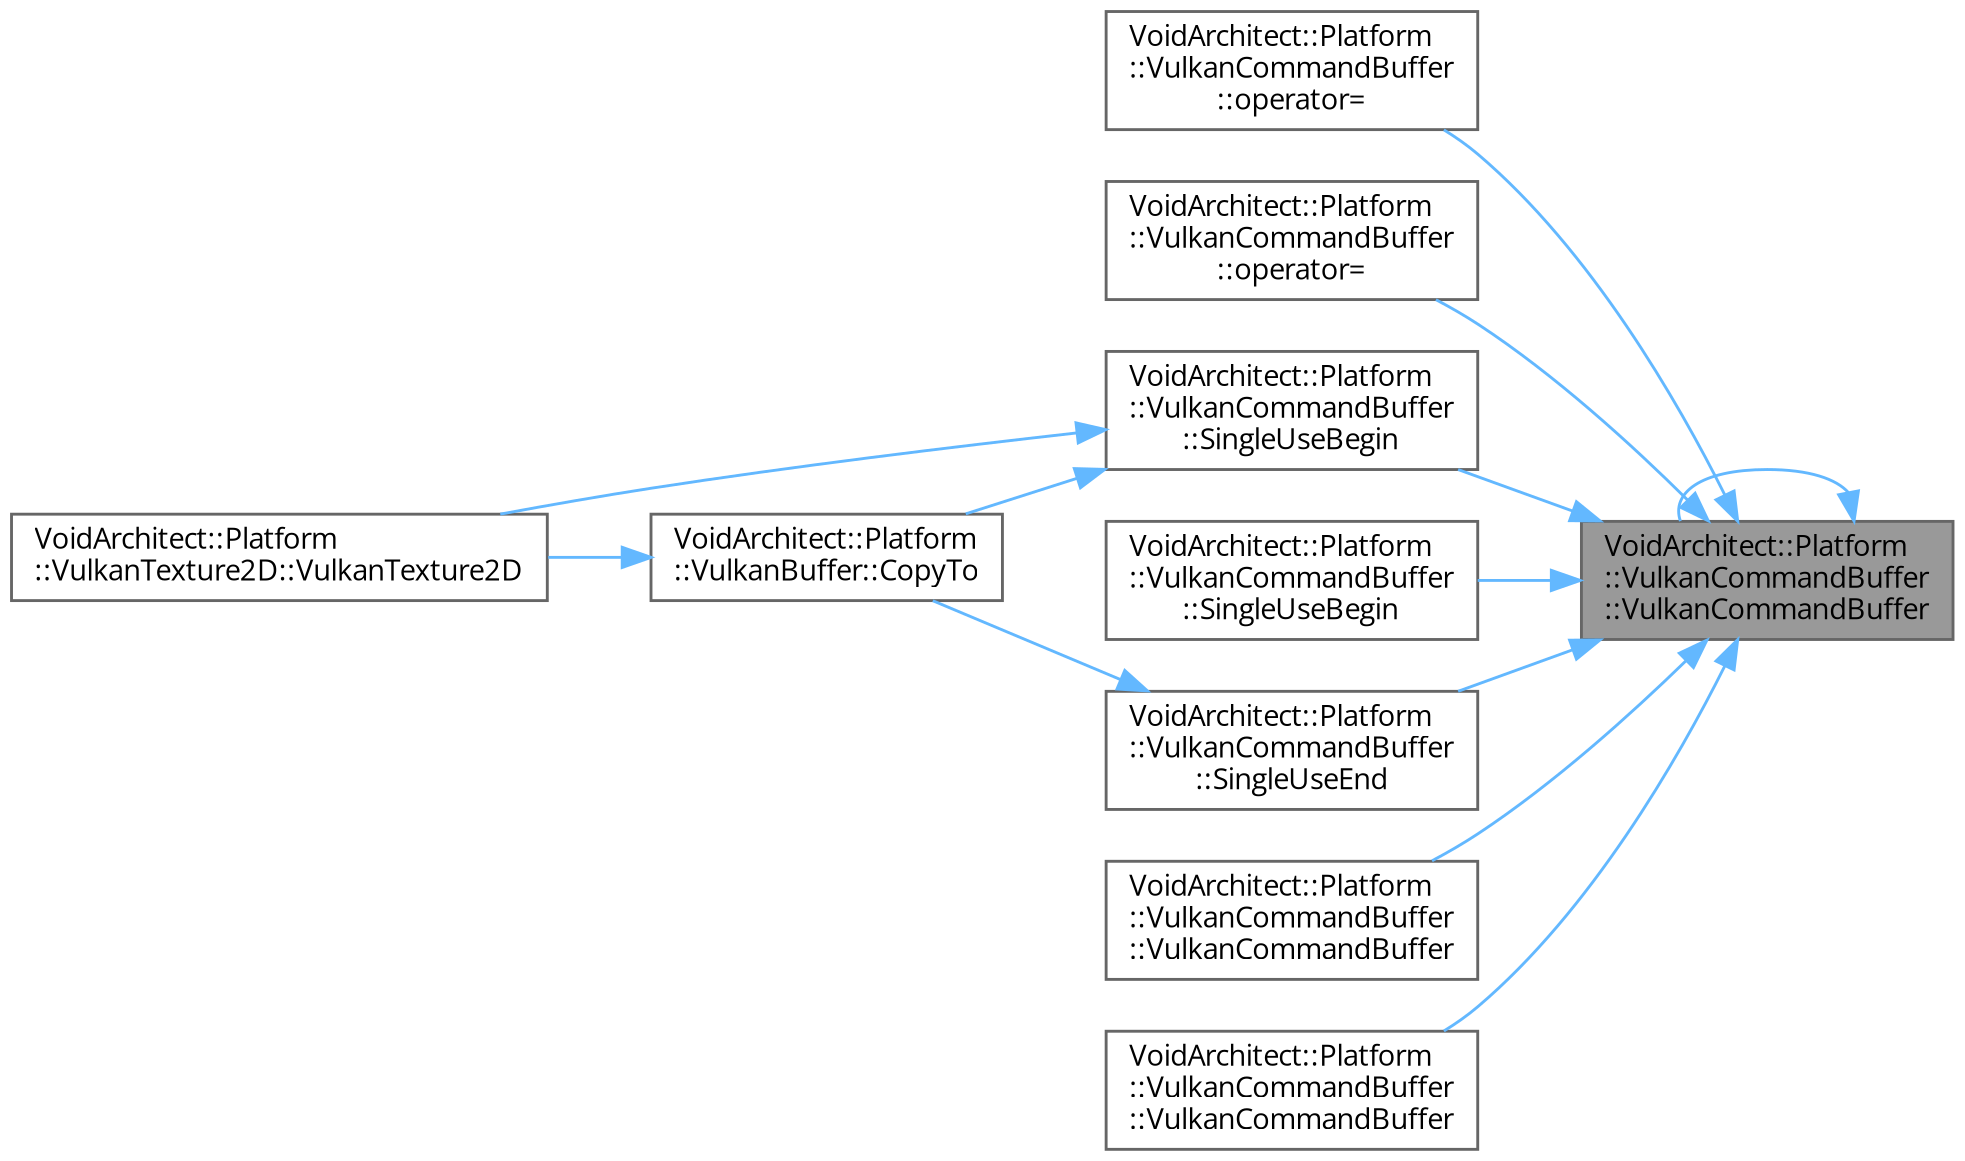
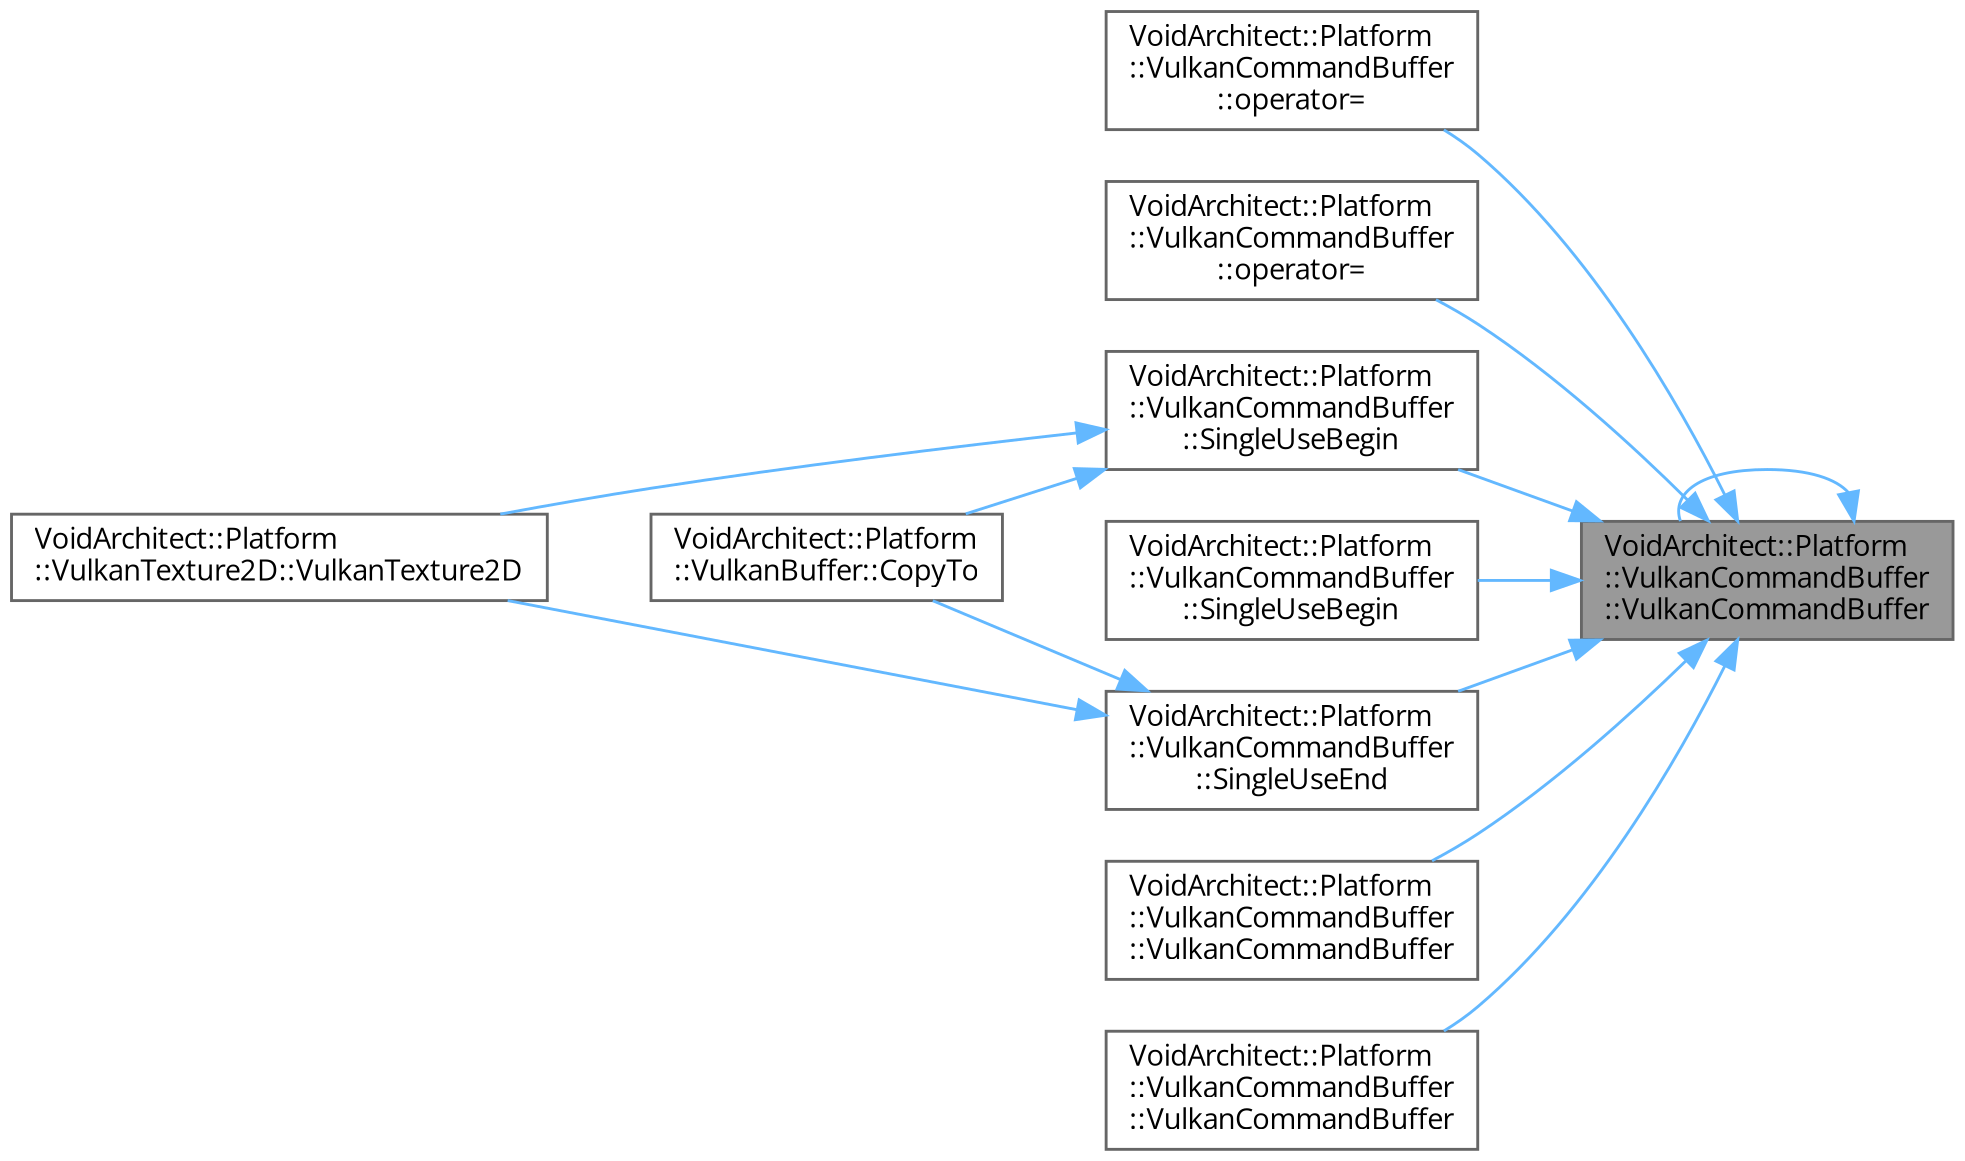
(585, 557) -> (792, 655)
